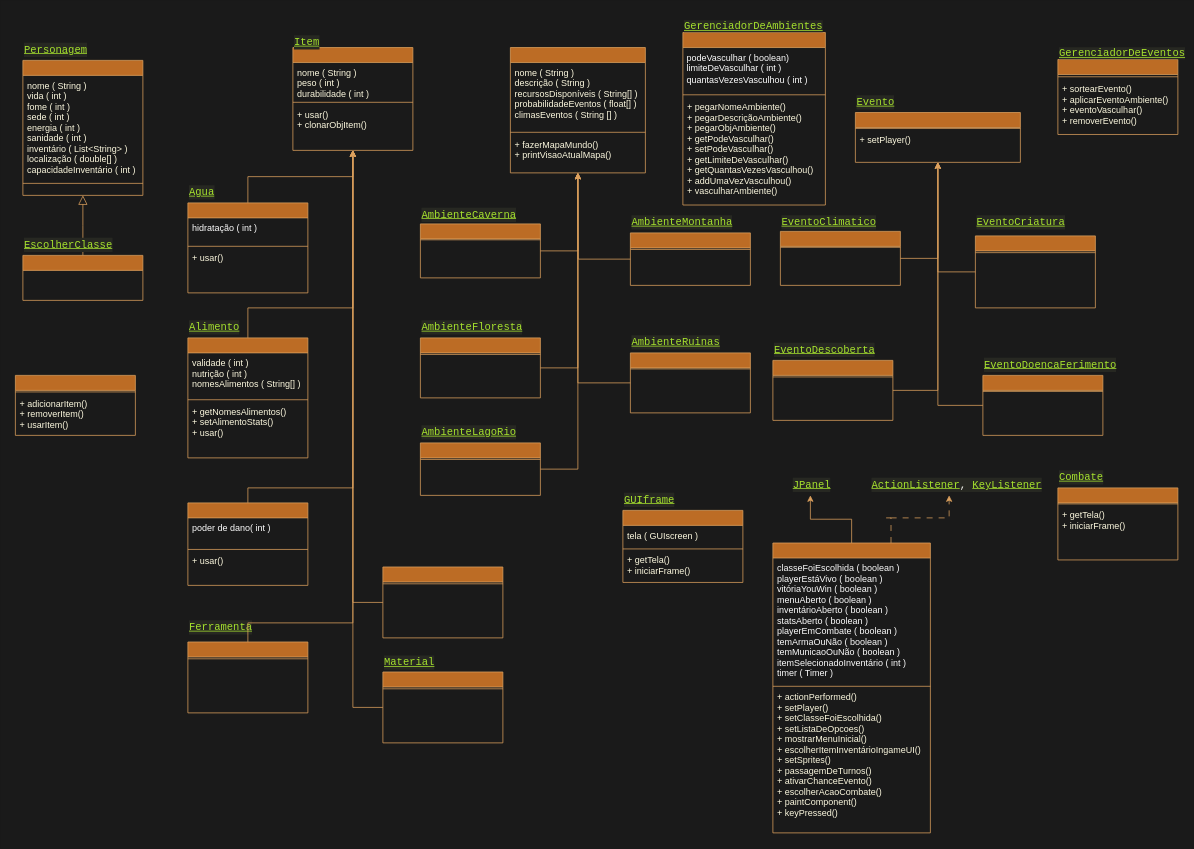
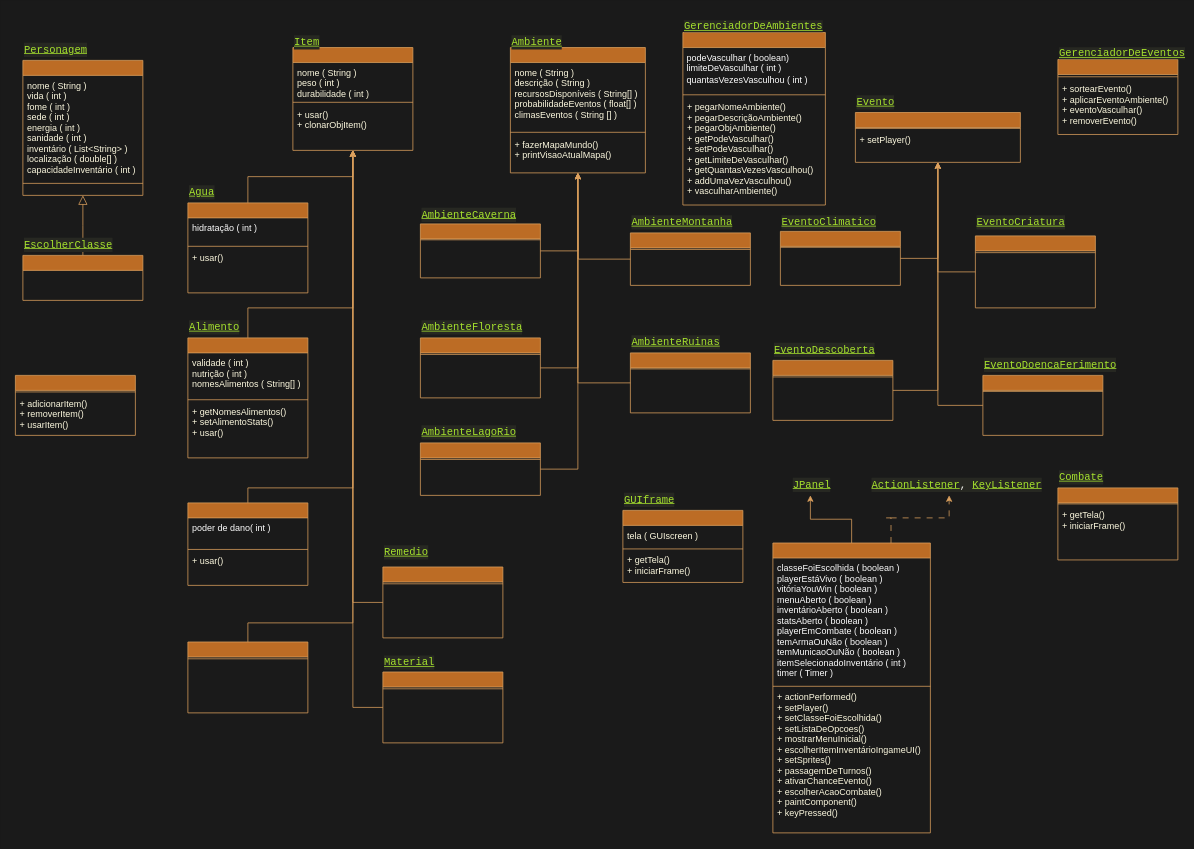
none -> (540, 39)
none -> (413, 547)
(218, 622) -> none
